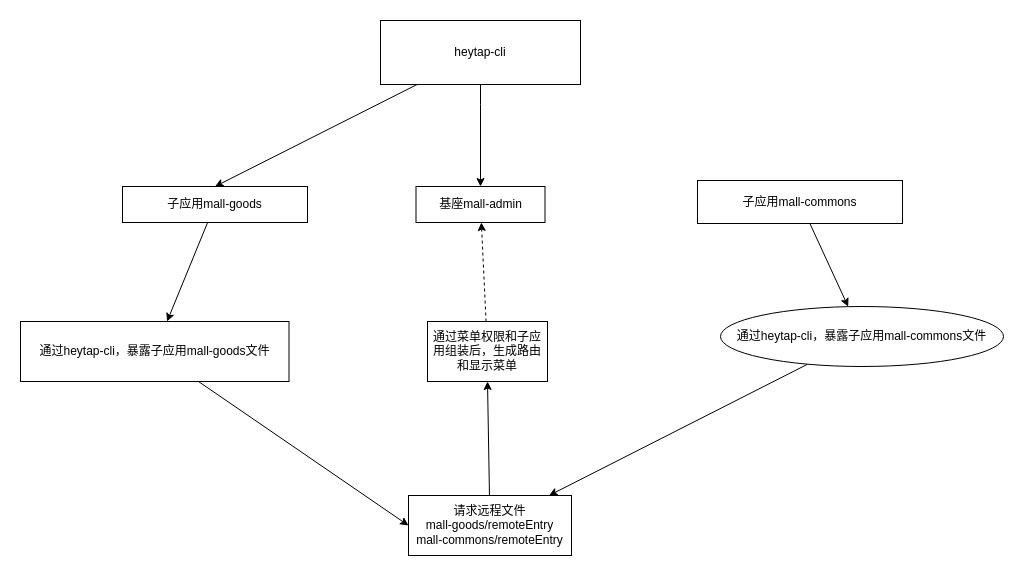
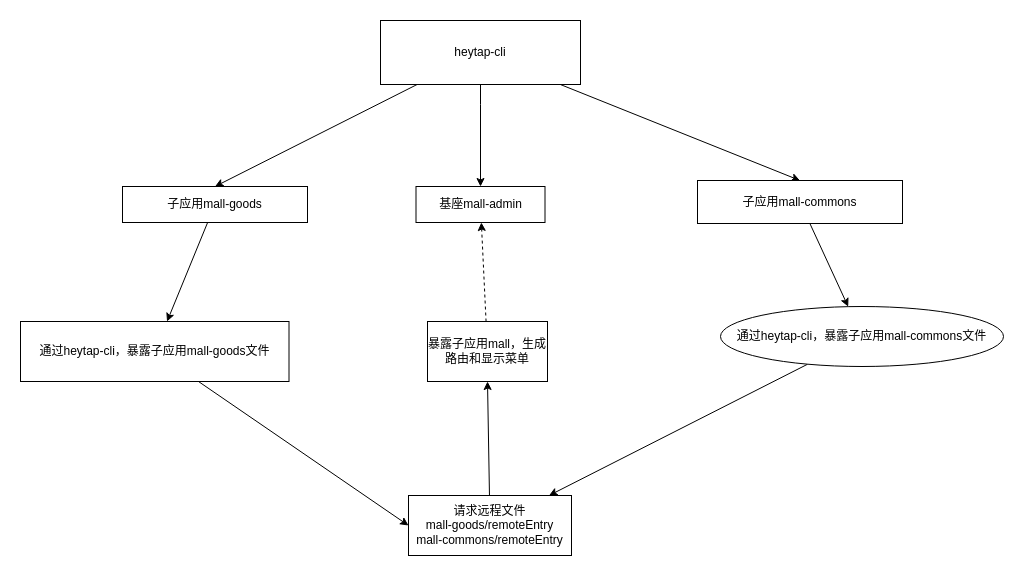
none -> (677, 131)
(488, 352) -> (488, 352)
